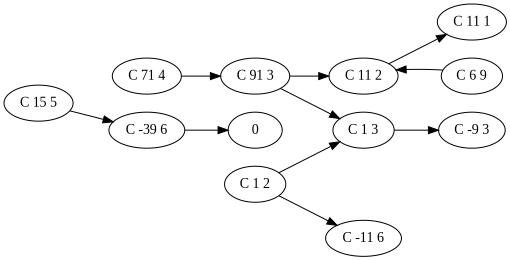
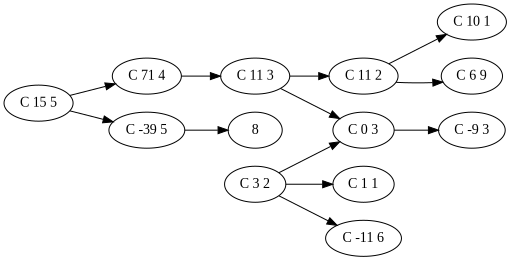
(472, 22) -> (472, 22)
(425, 69) -> (414, 83)
(255, 76) -> (255, 76)
none -> (88, 91)
(147, 130) -> (147, 130)
(255, 130) -> (255, 130)
(364, 130) -> (364, 130)
(255, 184) -> (255, 184)
none -> (364, 184)
